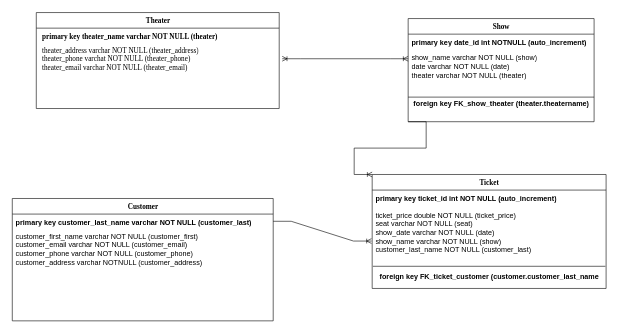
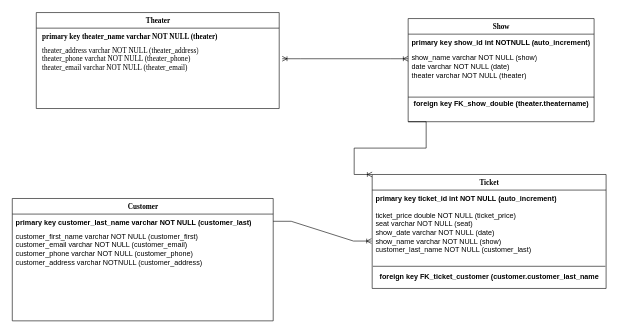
(500, 42) -> (500, 42)
(502, 104) -> (502, 104)
